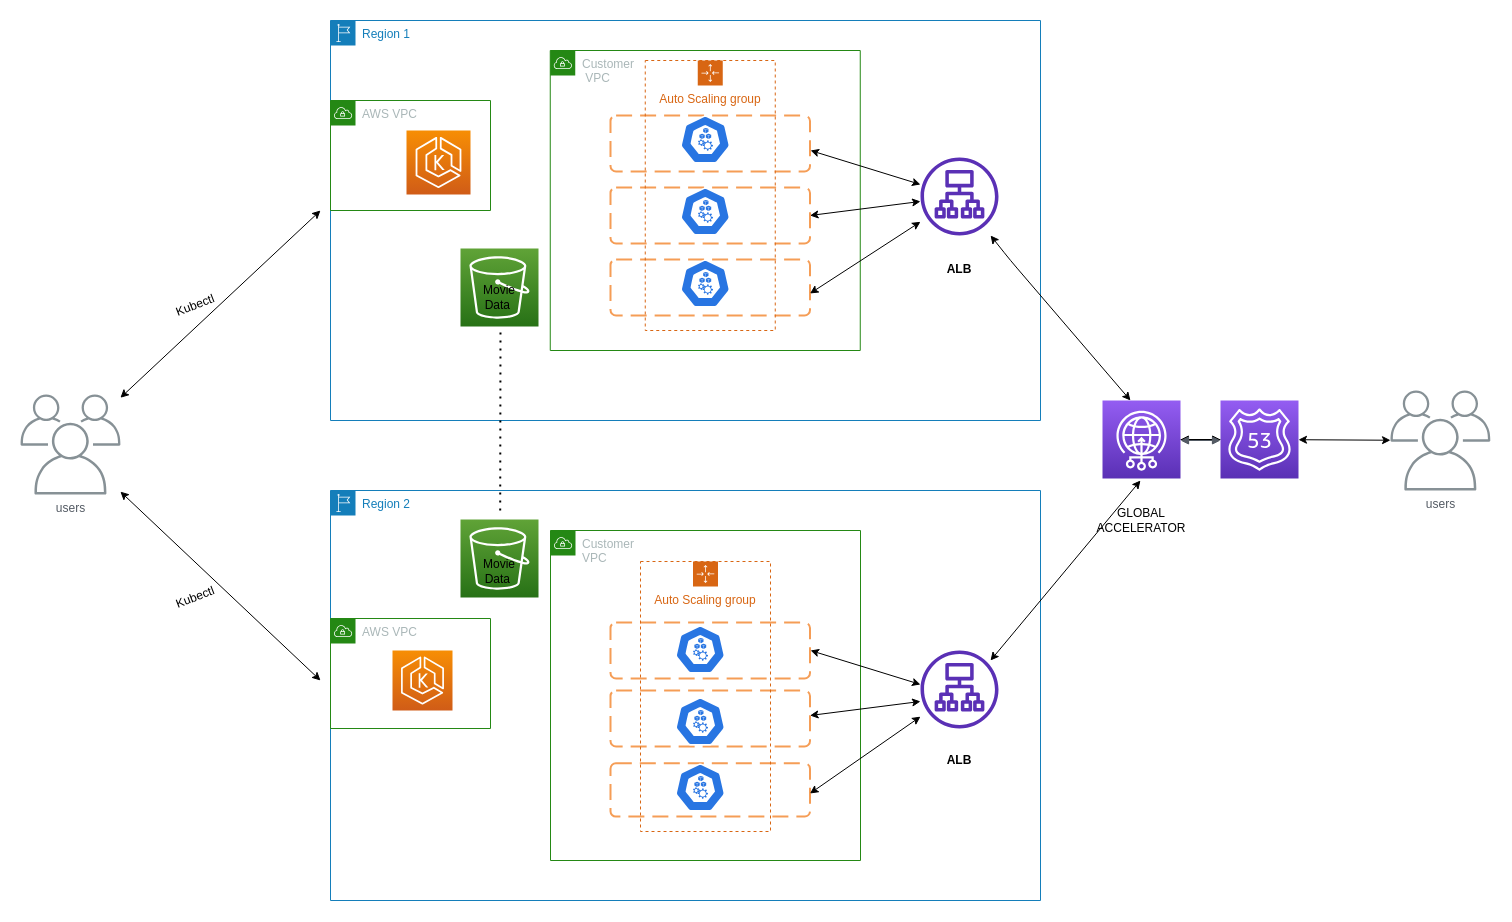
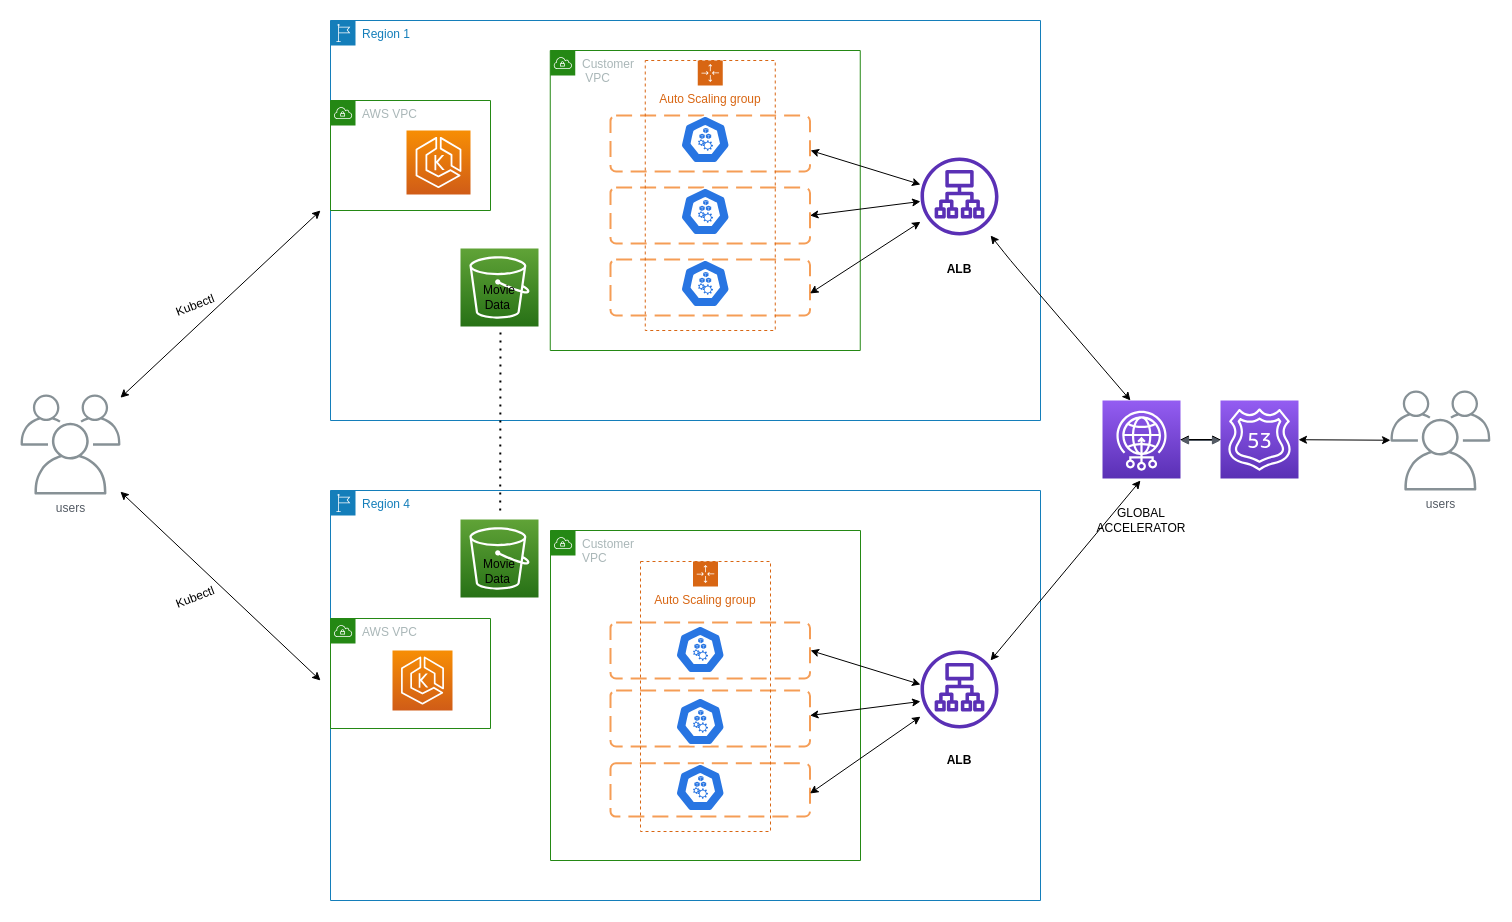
(386, 505) -> (386, 505)
